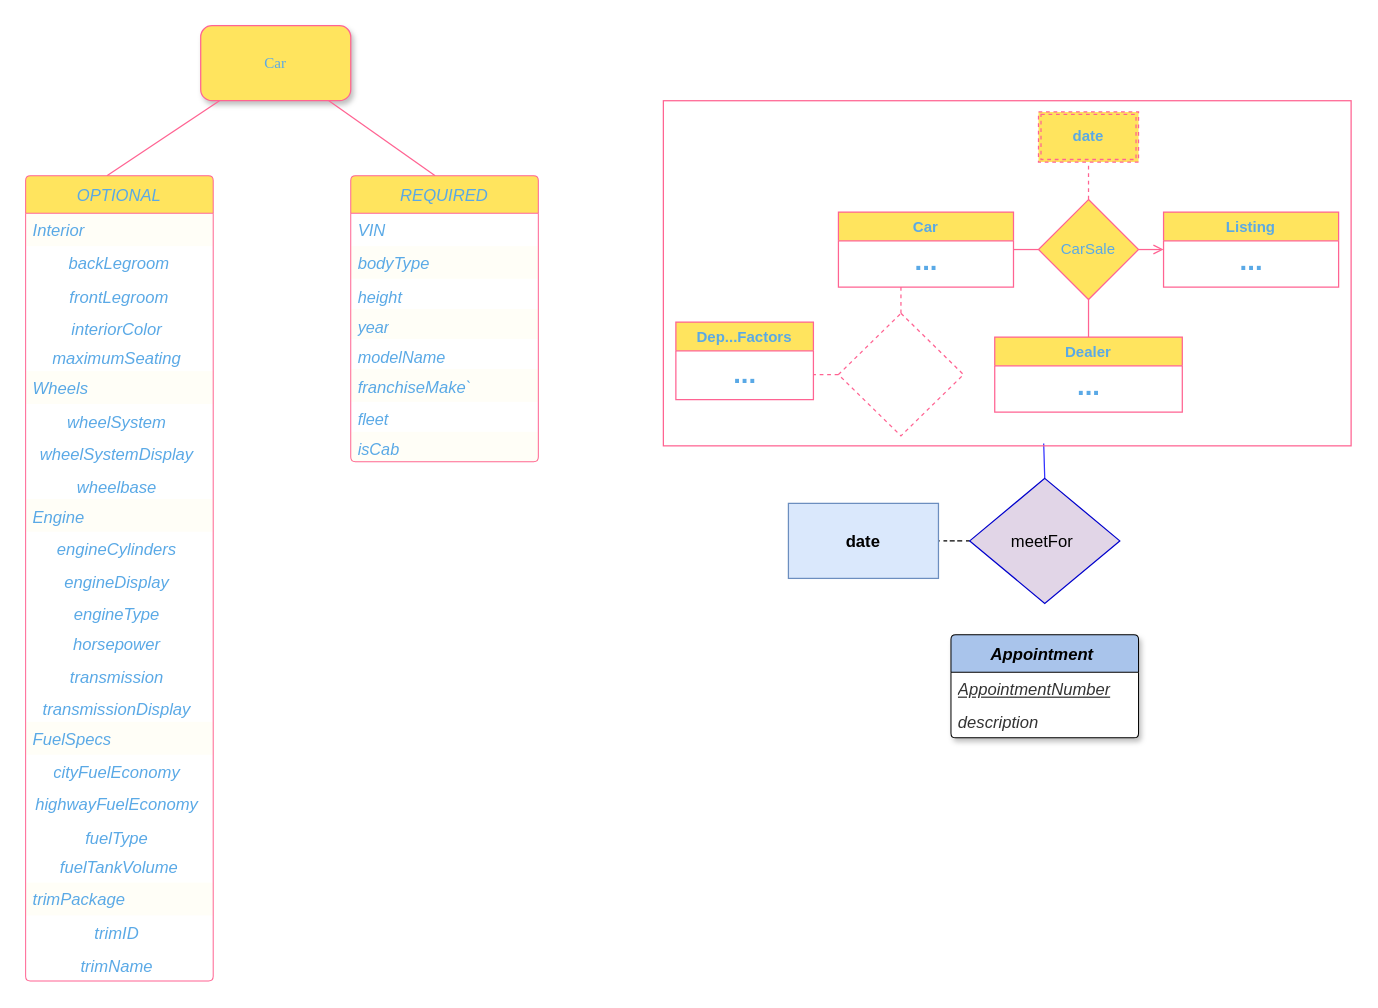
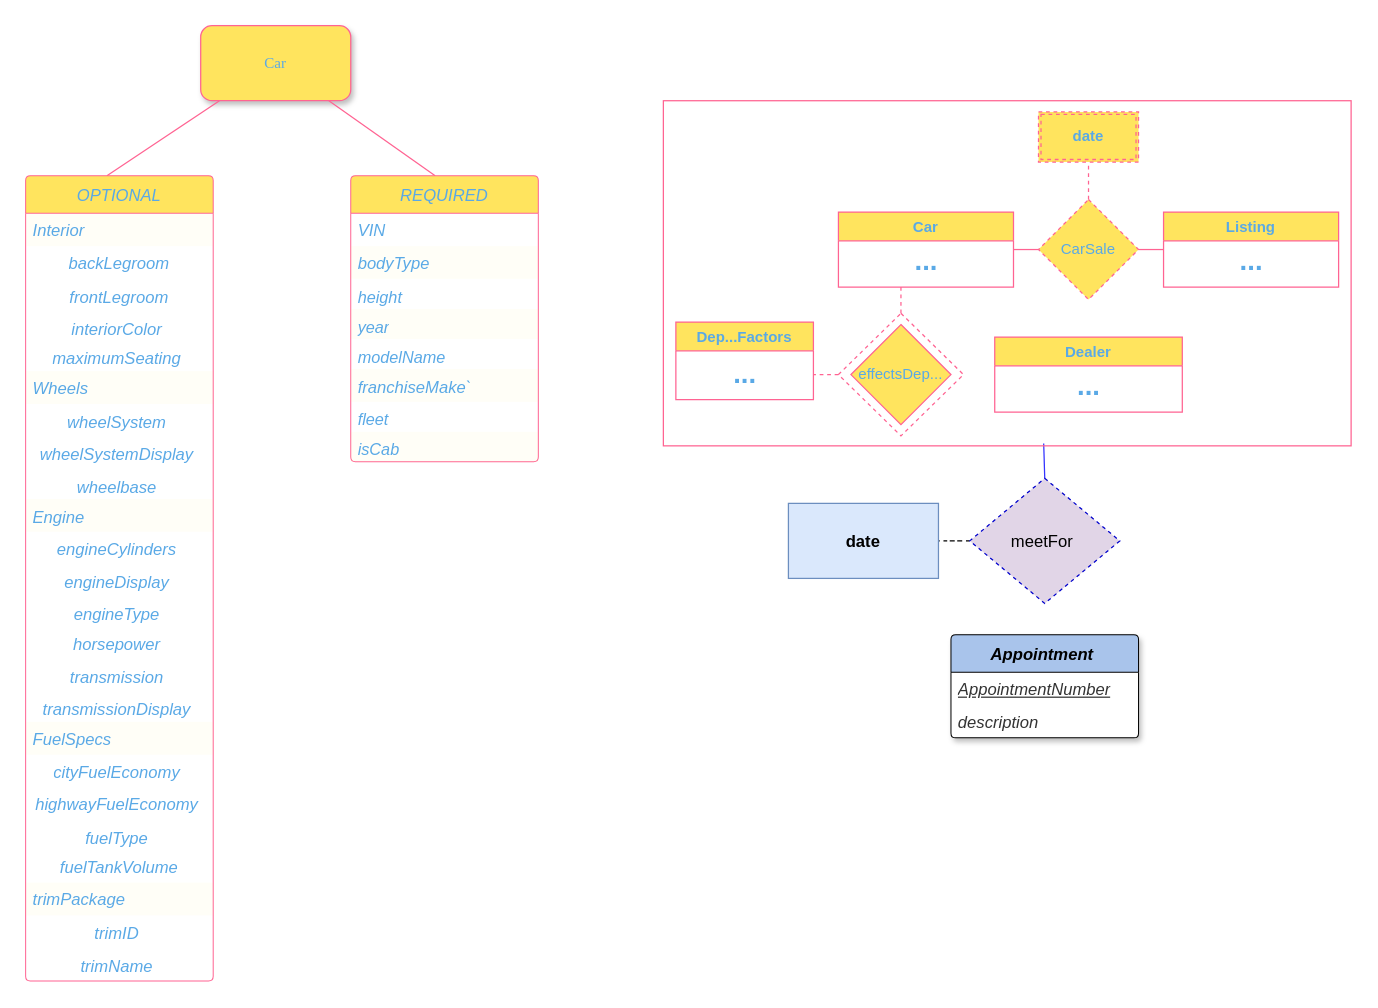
(1088, 249) -> (1088, 249)
(1157, 249) -> (1158, 249)
(1088, 318) -> none
none -> (901, 374)
(1044, 541) -> (1044, 541)
